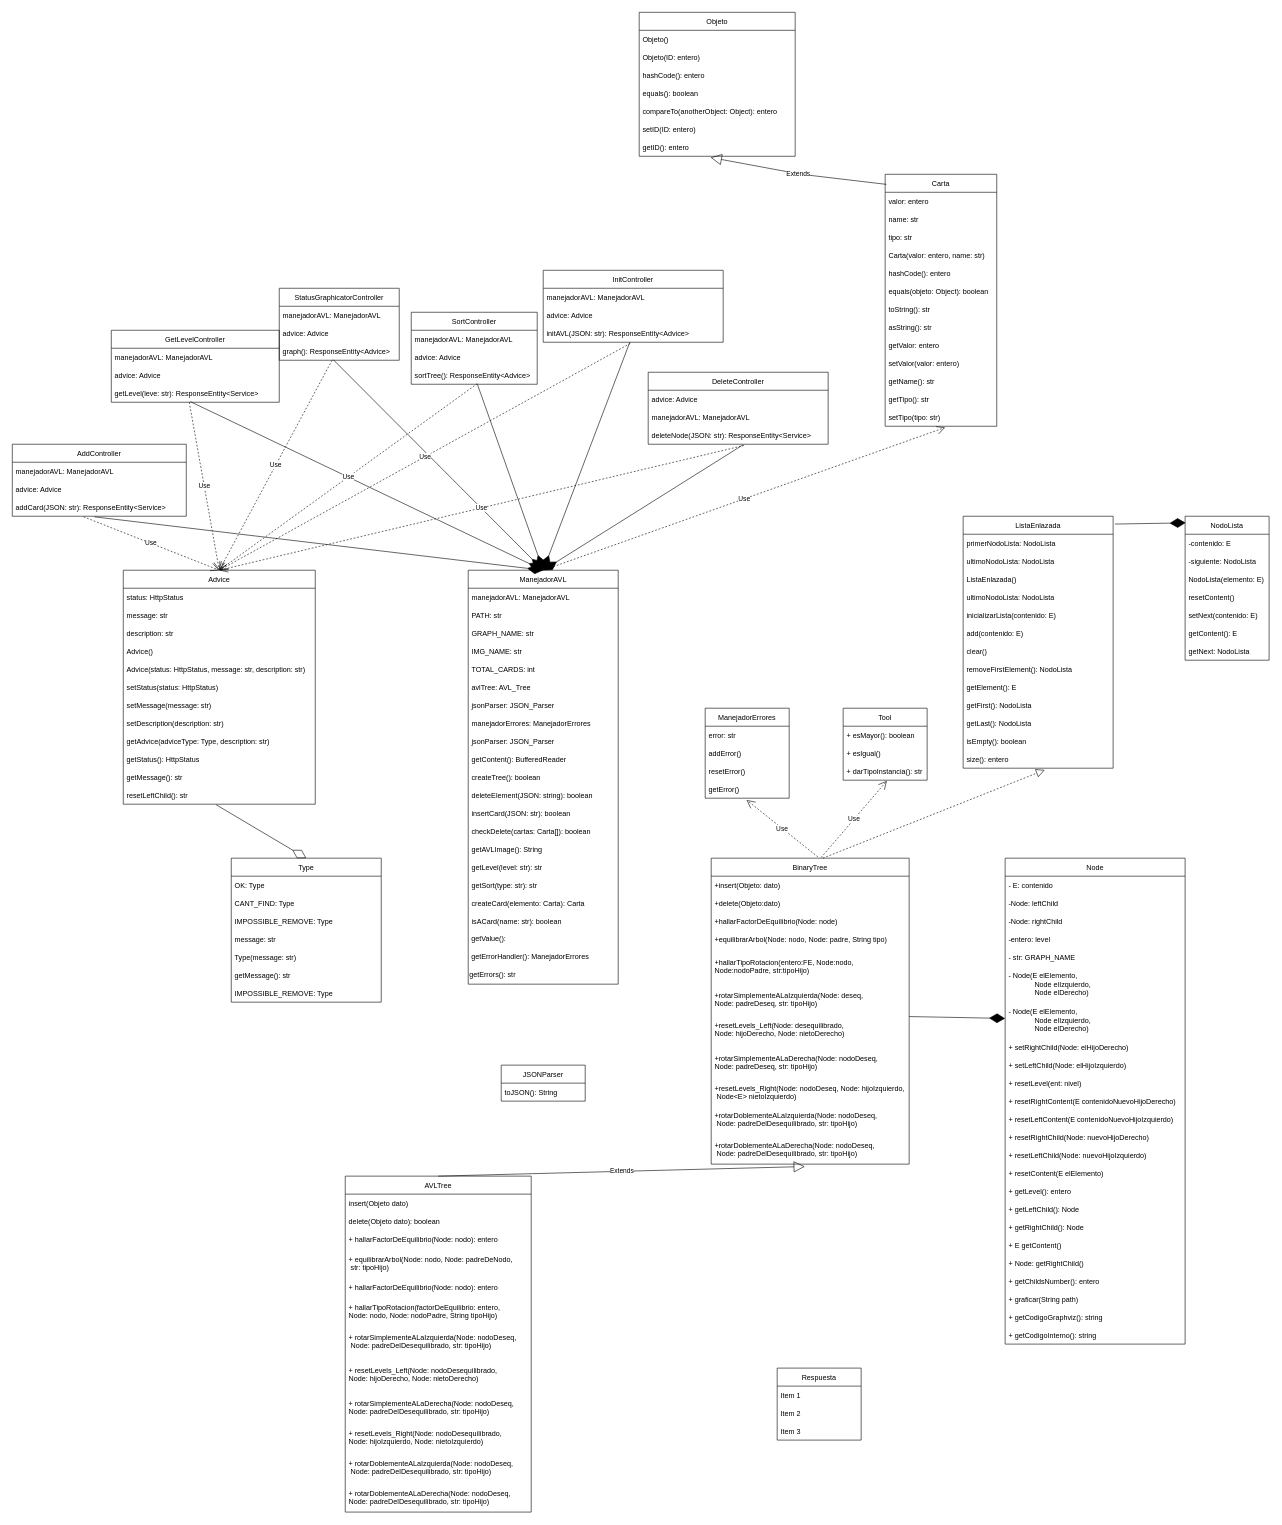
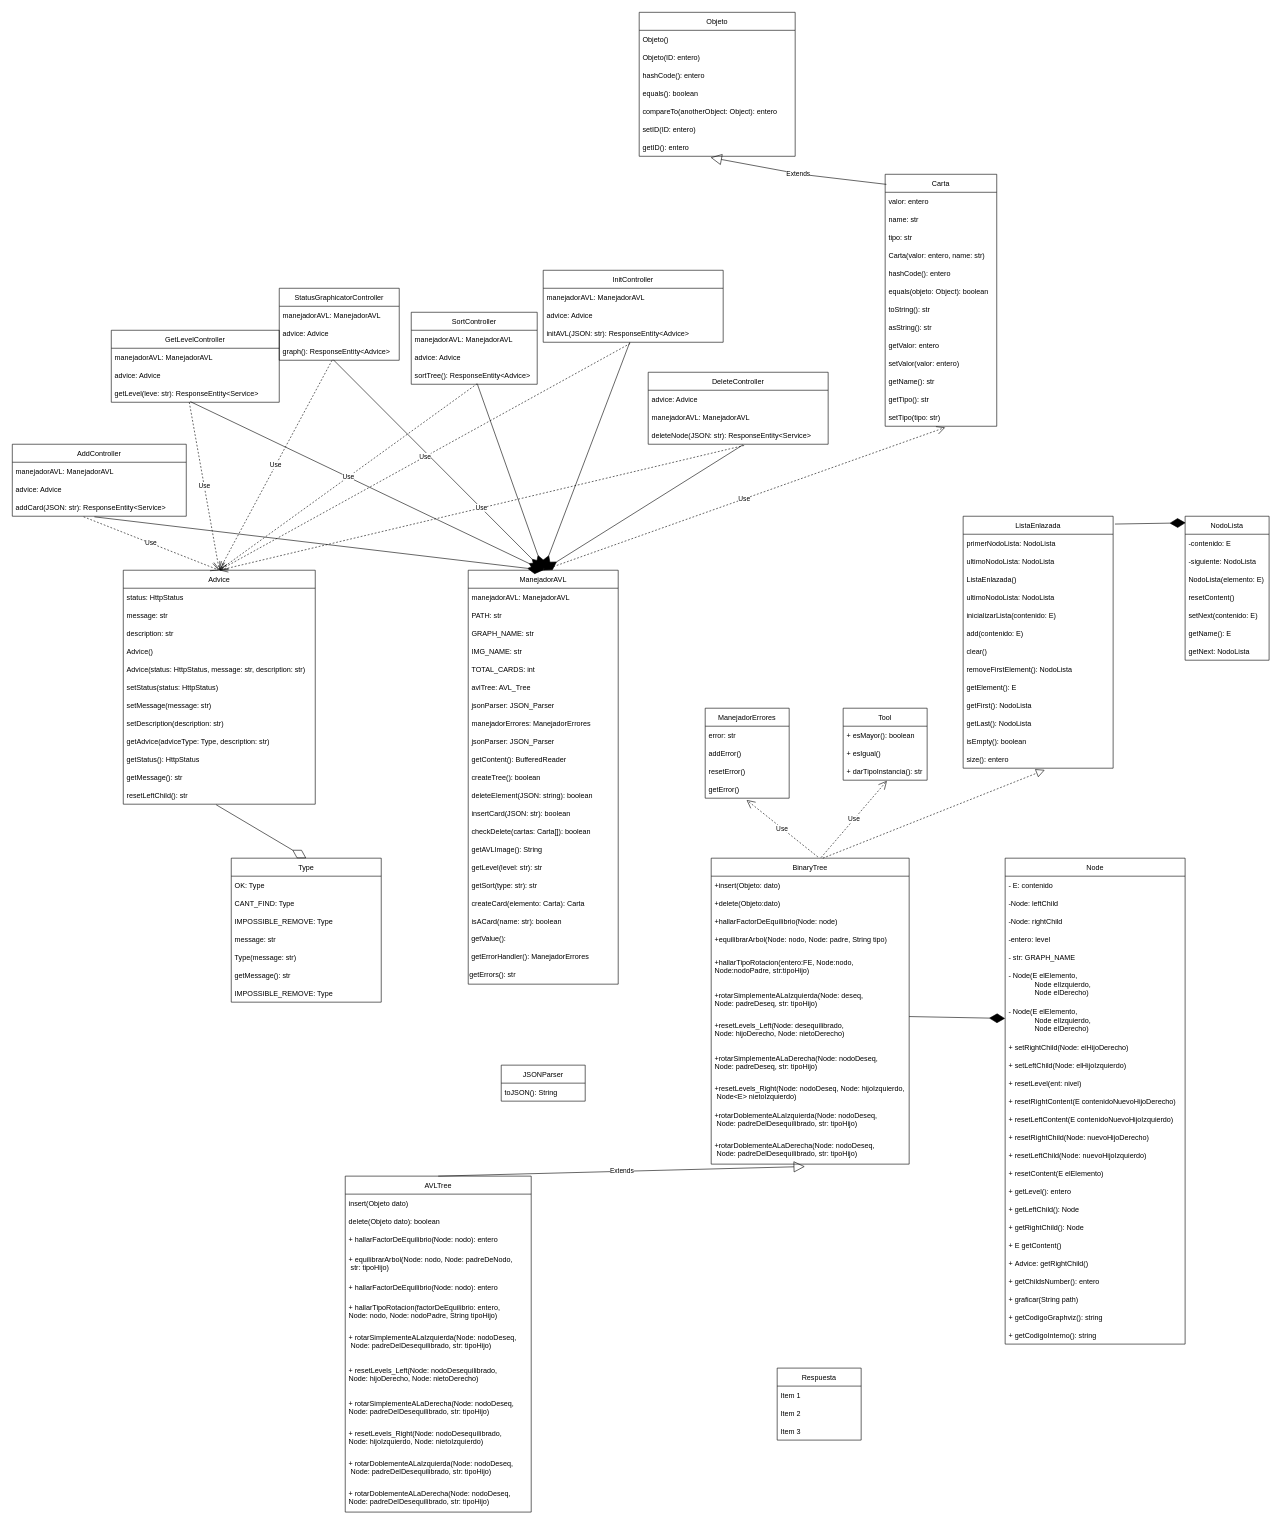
(1217, 634) -> (1211, 634)
(1050, 1264) -> (1053, 1264)
